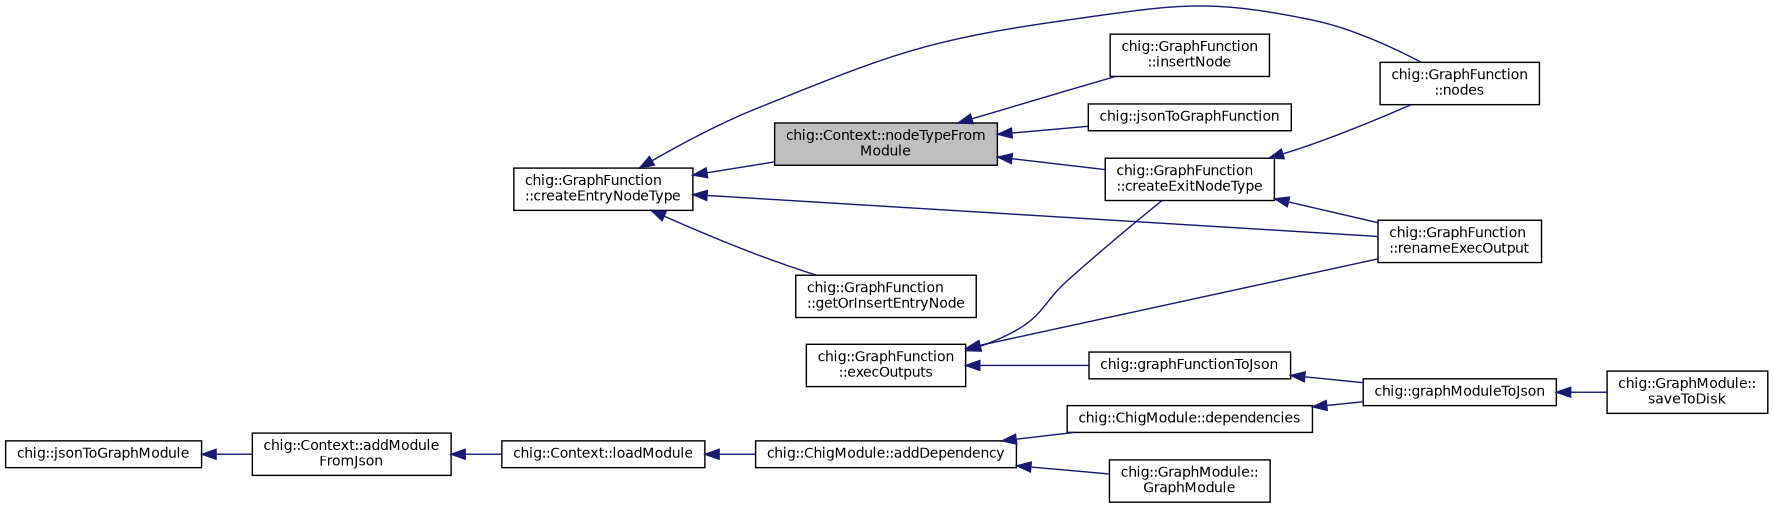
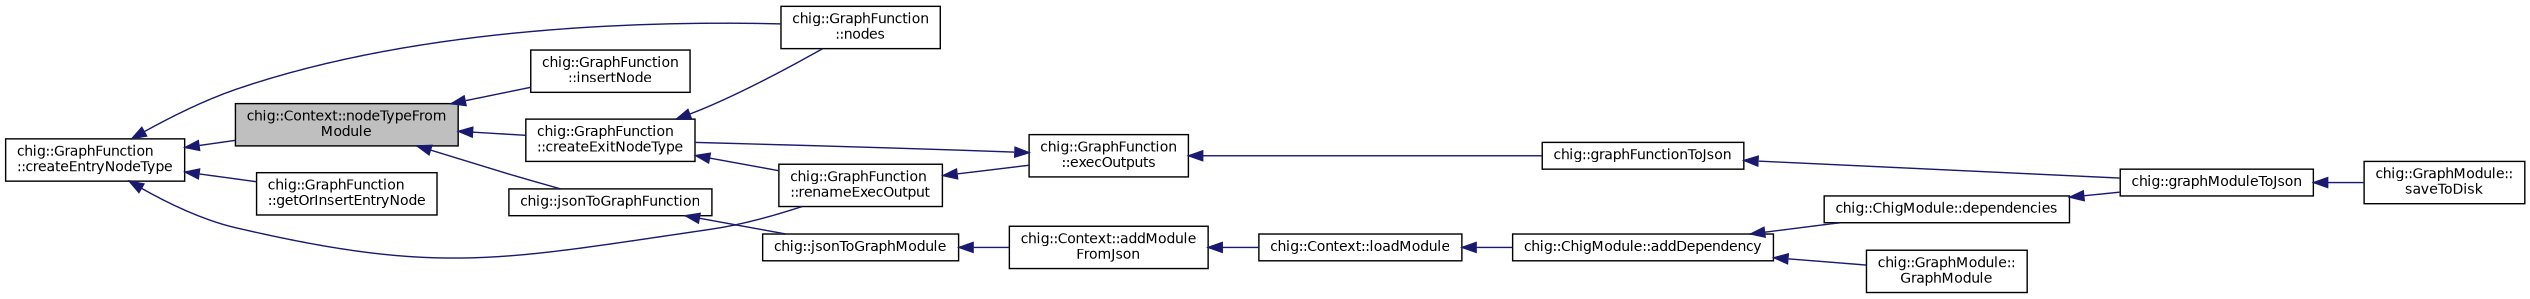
none -> (758, 229)
(1179, 302) -> (993, 170)
